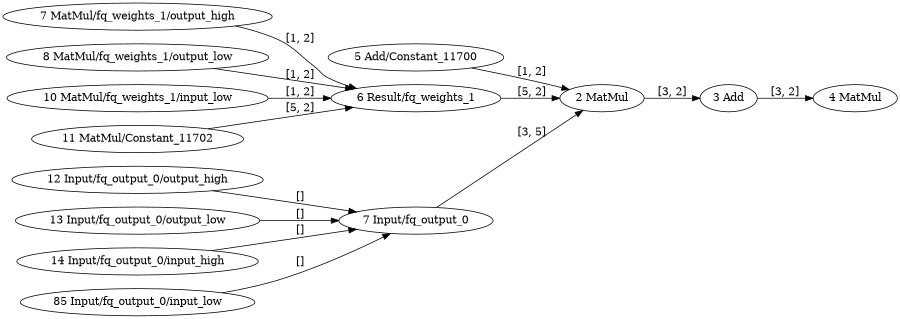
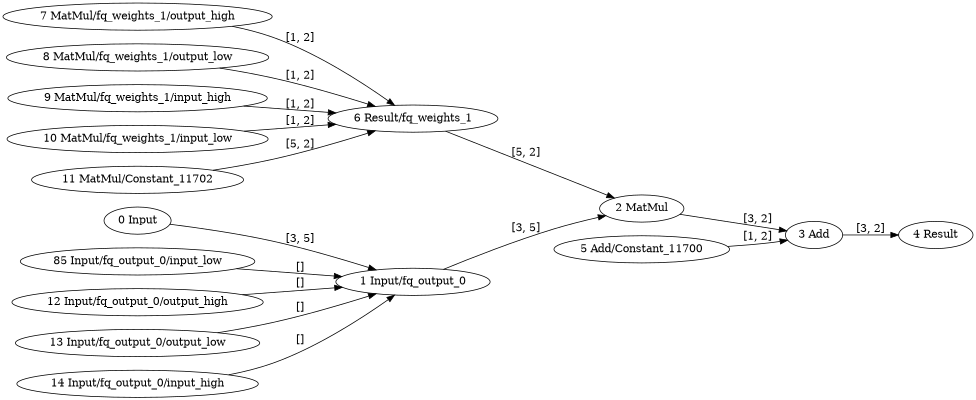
(517, 77) -> (754, 244)
none -> (138, 98)
(855, 98) -> (936, 235)
none -> (138, 221)
(416, 221) -> (413, 282)
